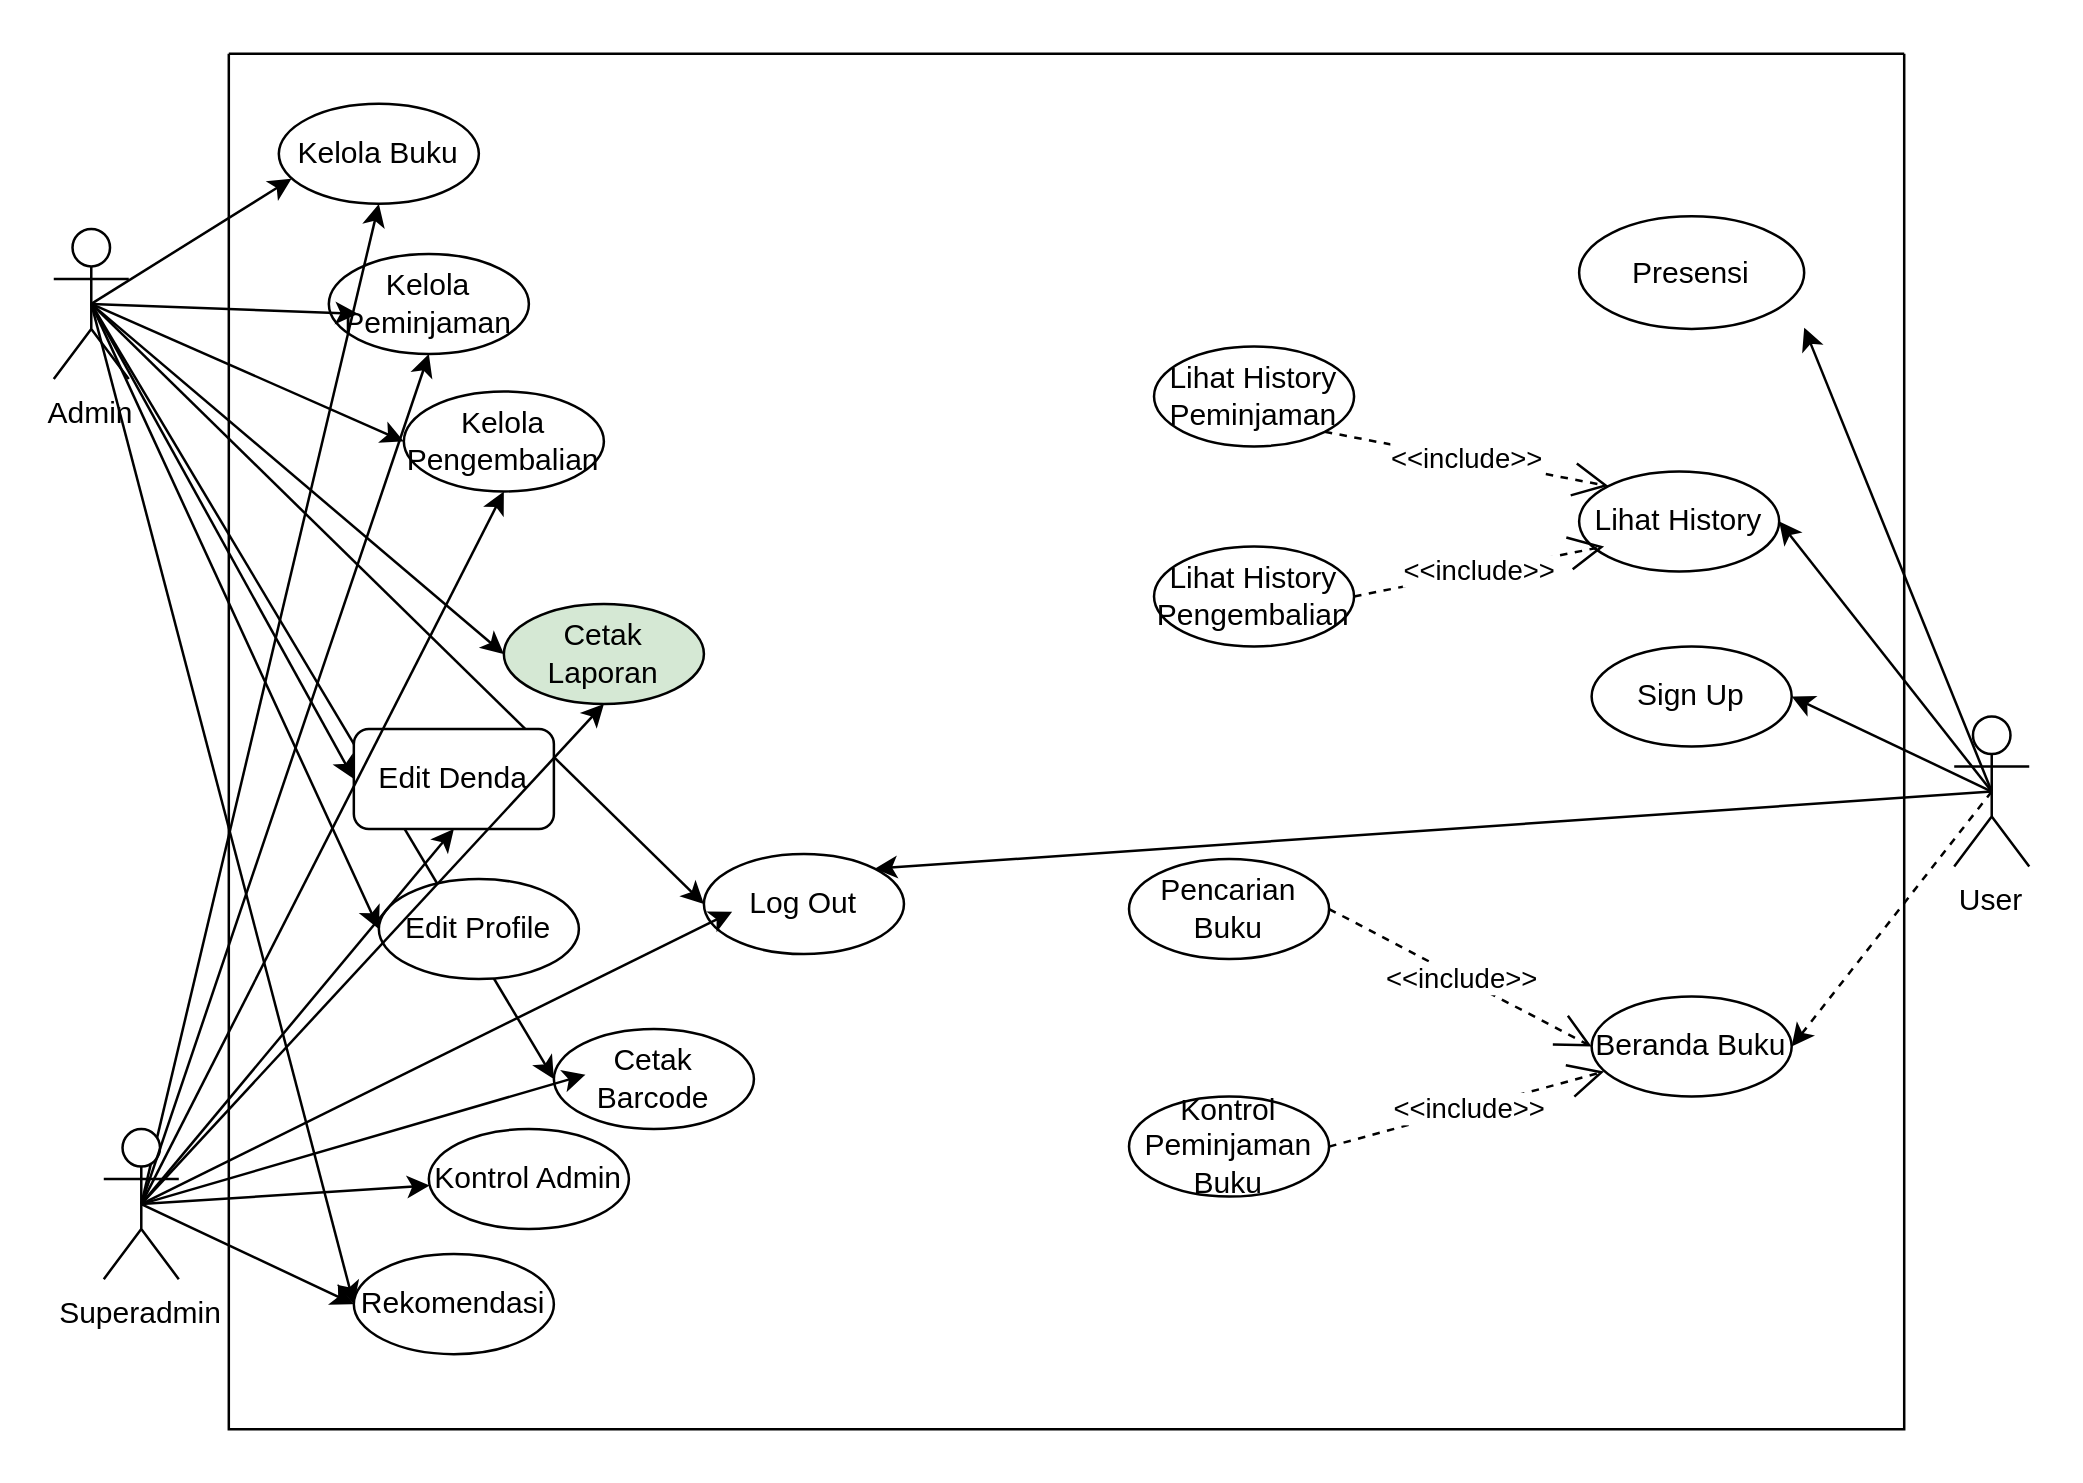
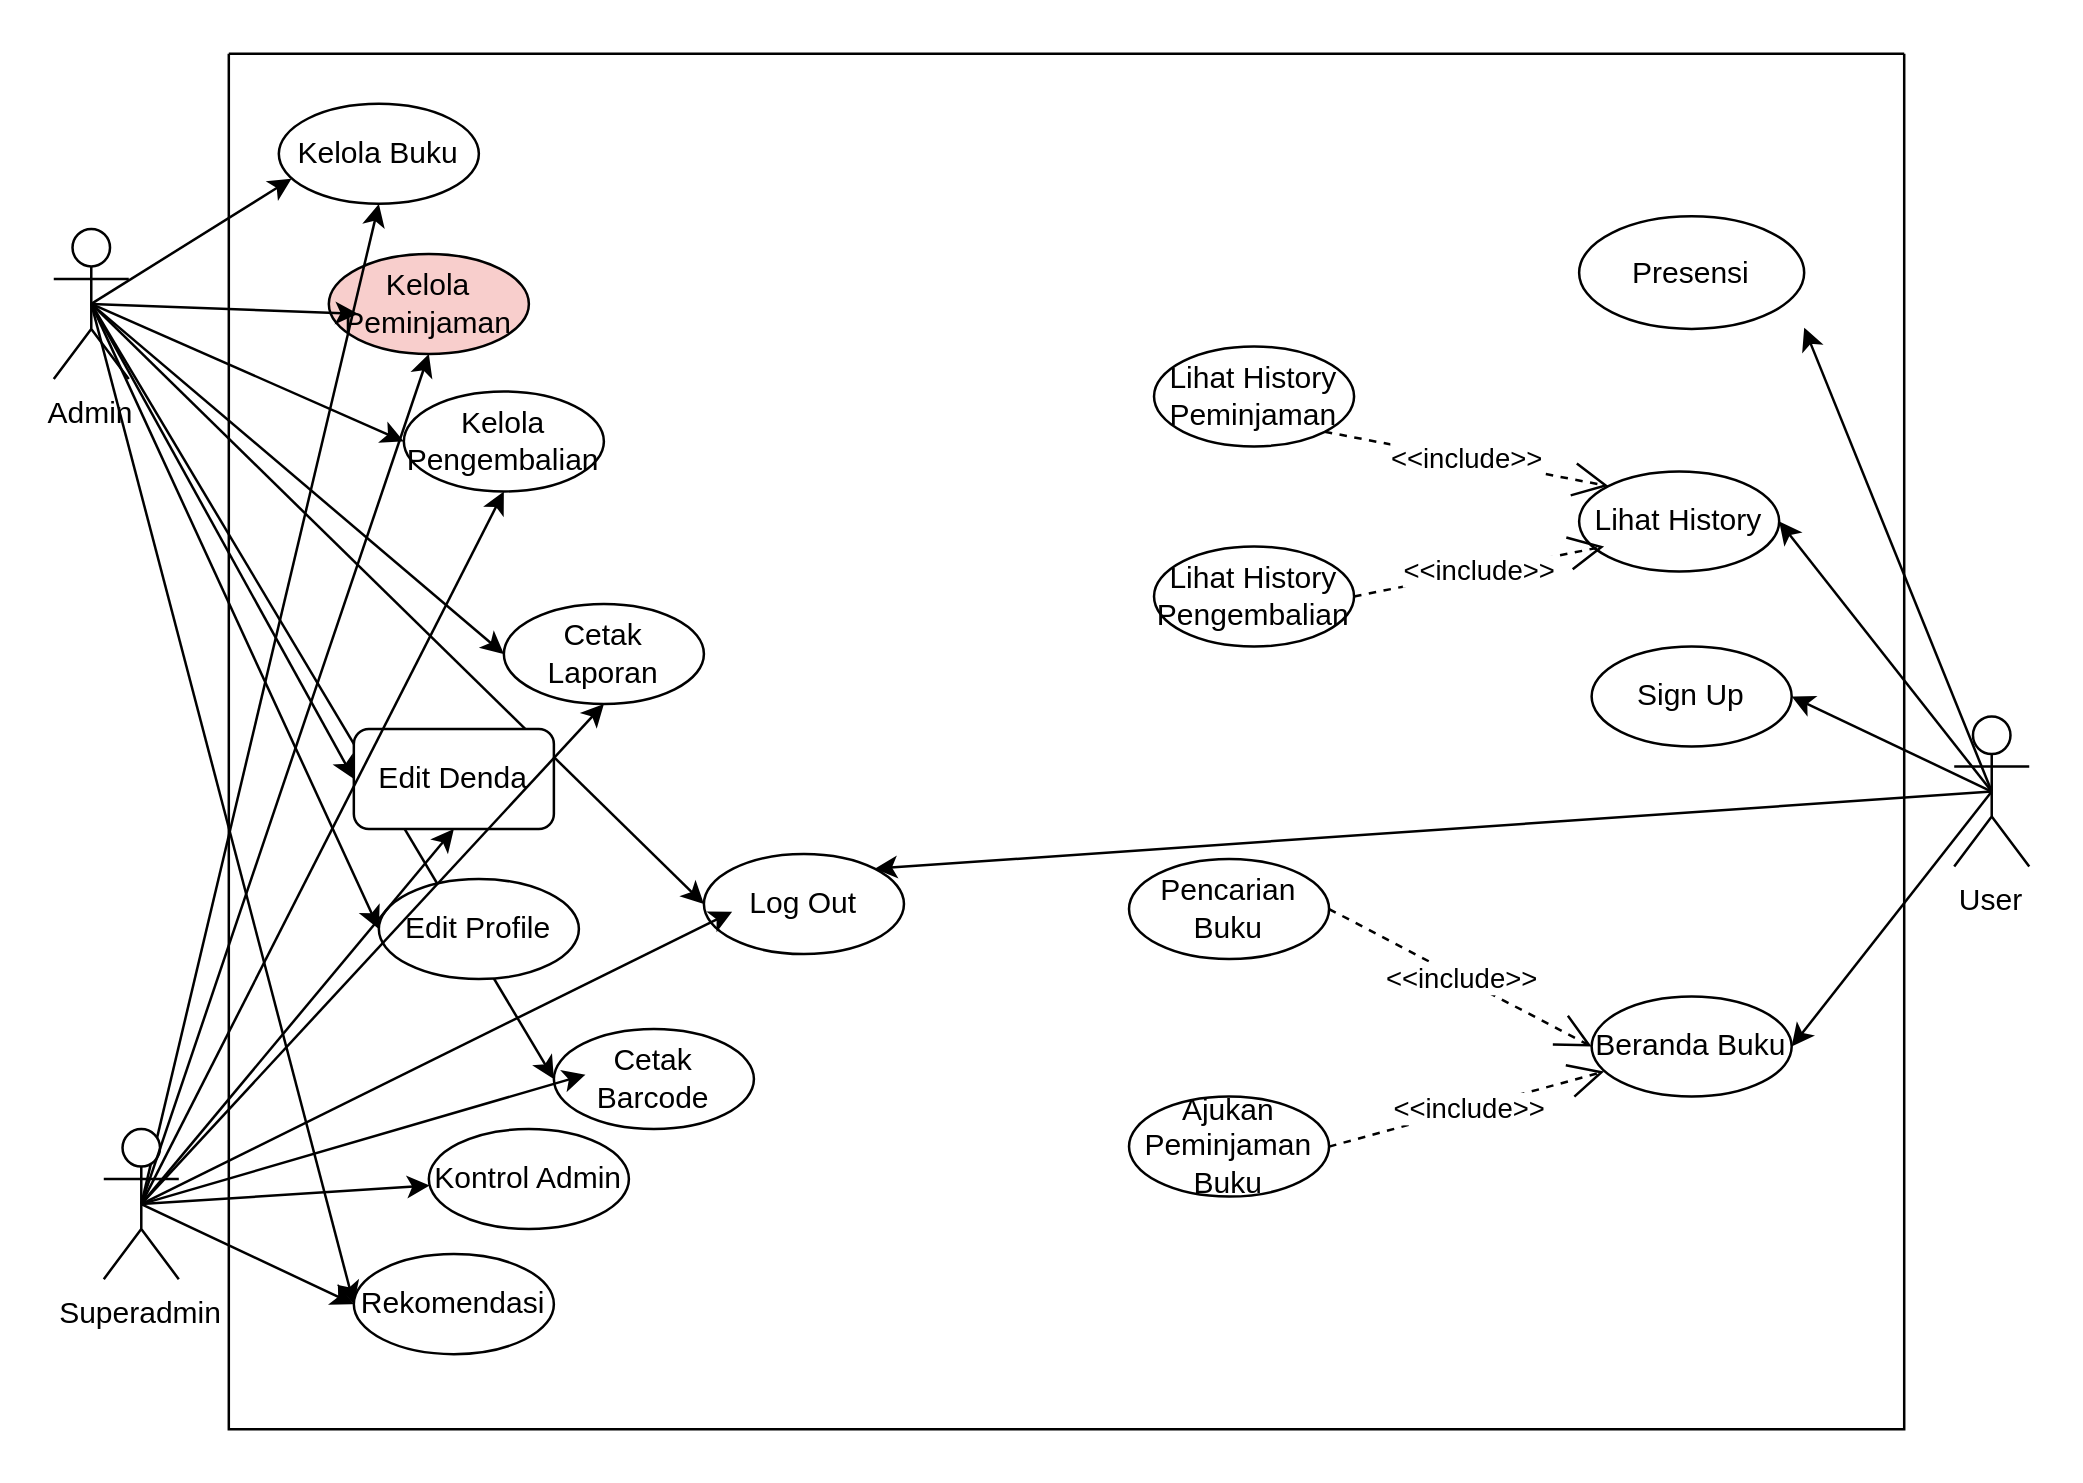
(429, 304) -> (429, 304)
(604, 654) -> (604, 654)
(1852, 969) -> (1852, 969)
(1229, 1146) -> (1229, 1146)
